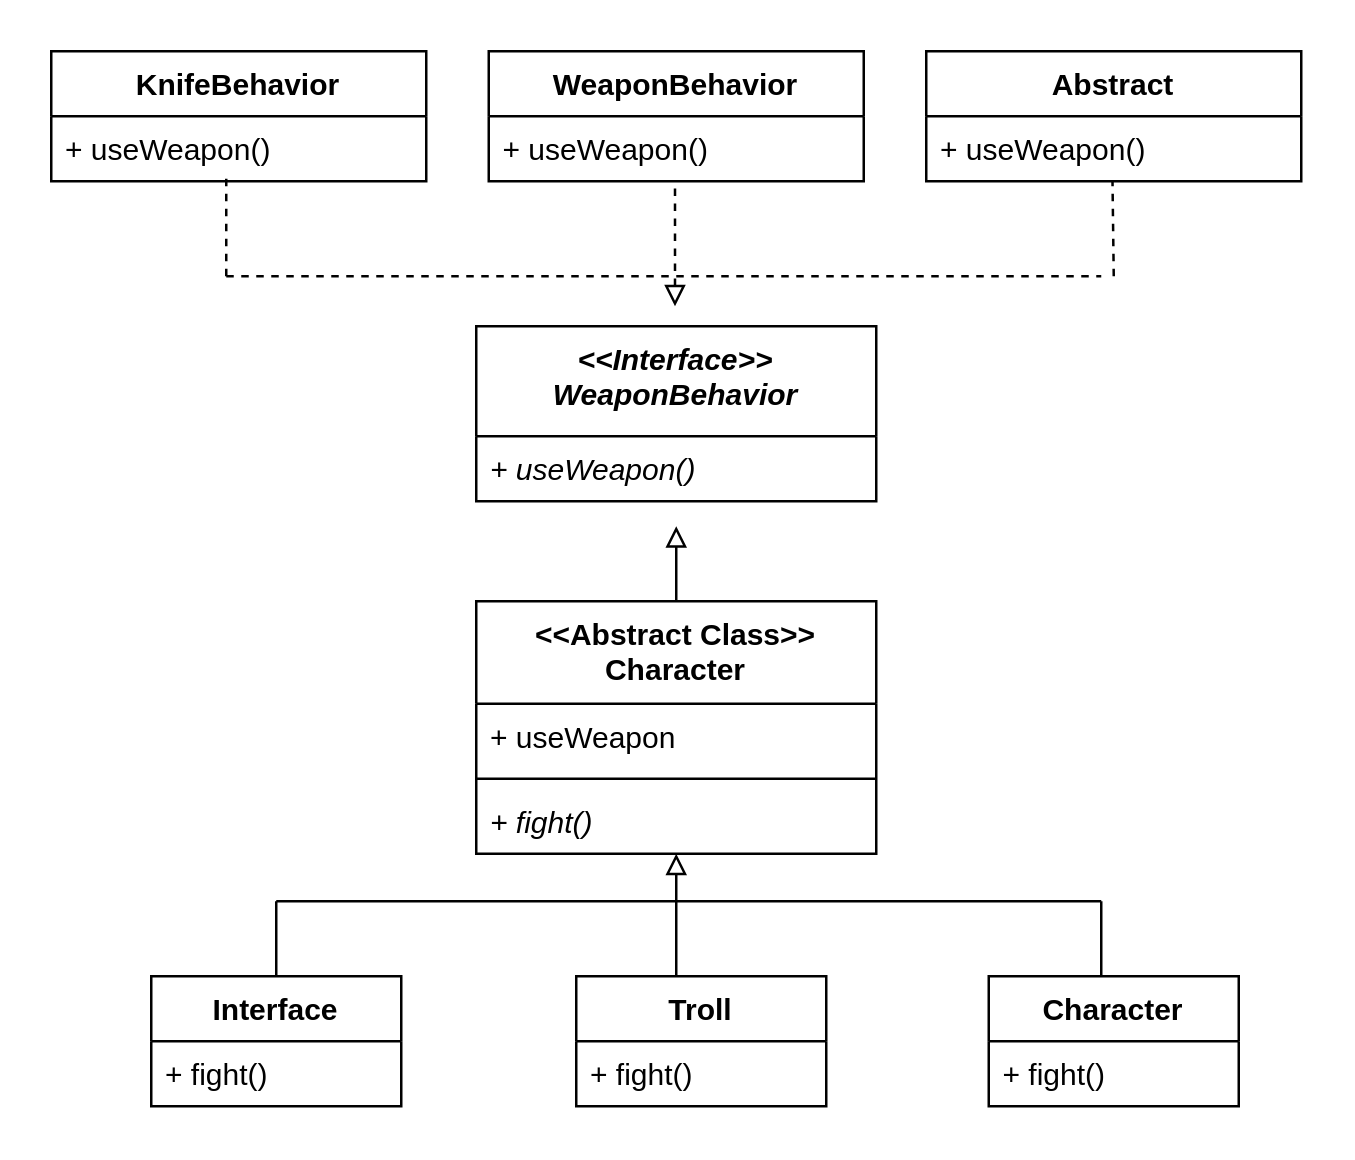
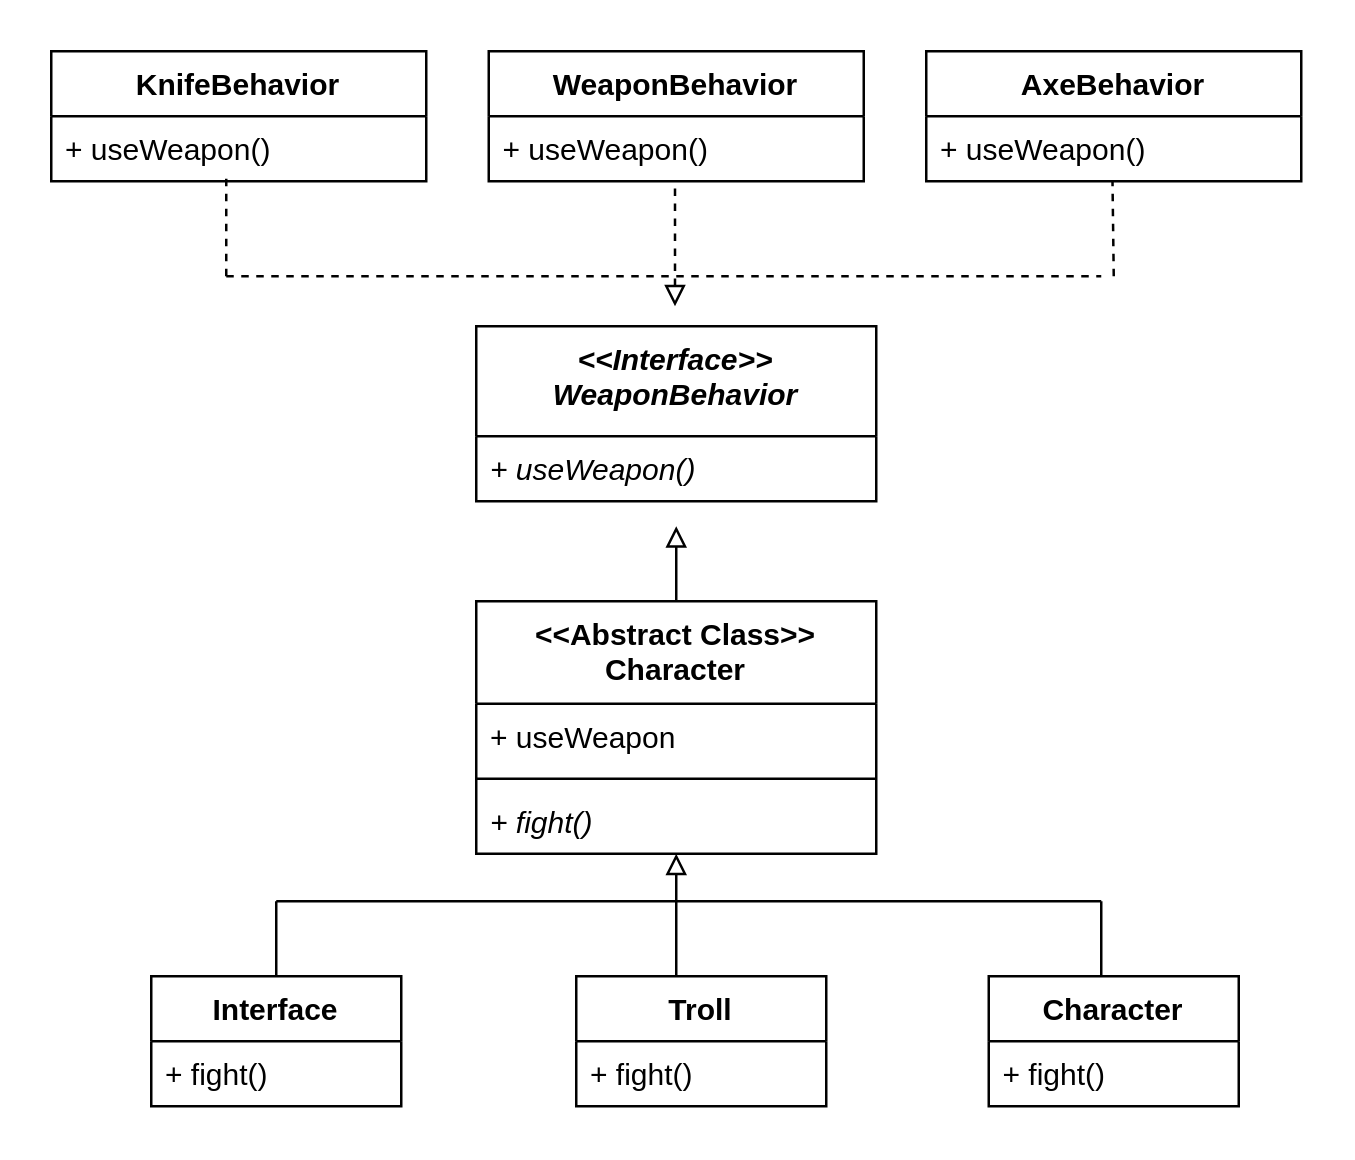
(1113, 85) -> (1113, 85)
